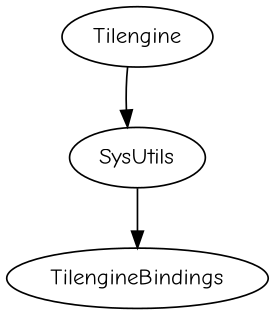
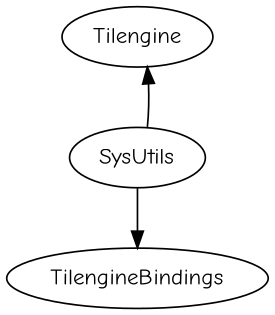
(126, 88) -> (149, 105)
